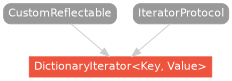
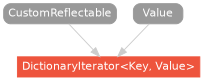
(181, 14) -> (158, 14)
